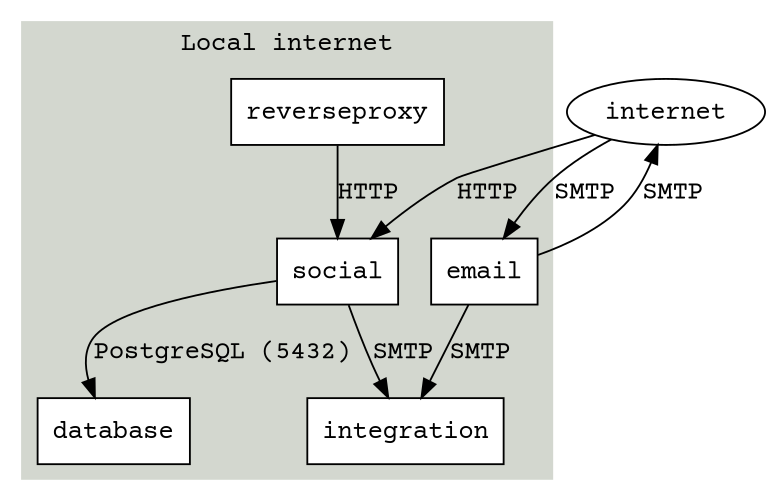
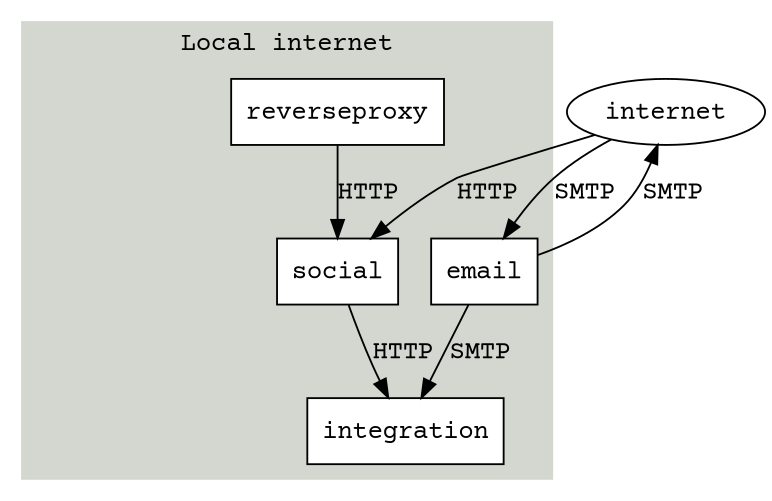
(404, 351) -> (404, 351)
(114, 431) -> none
